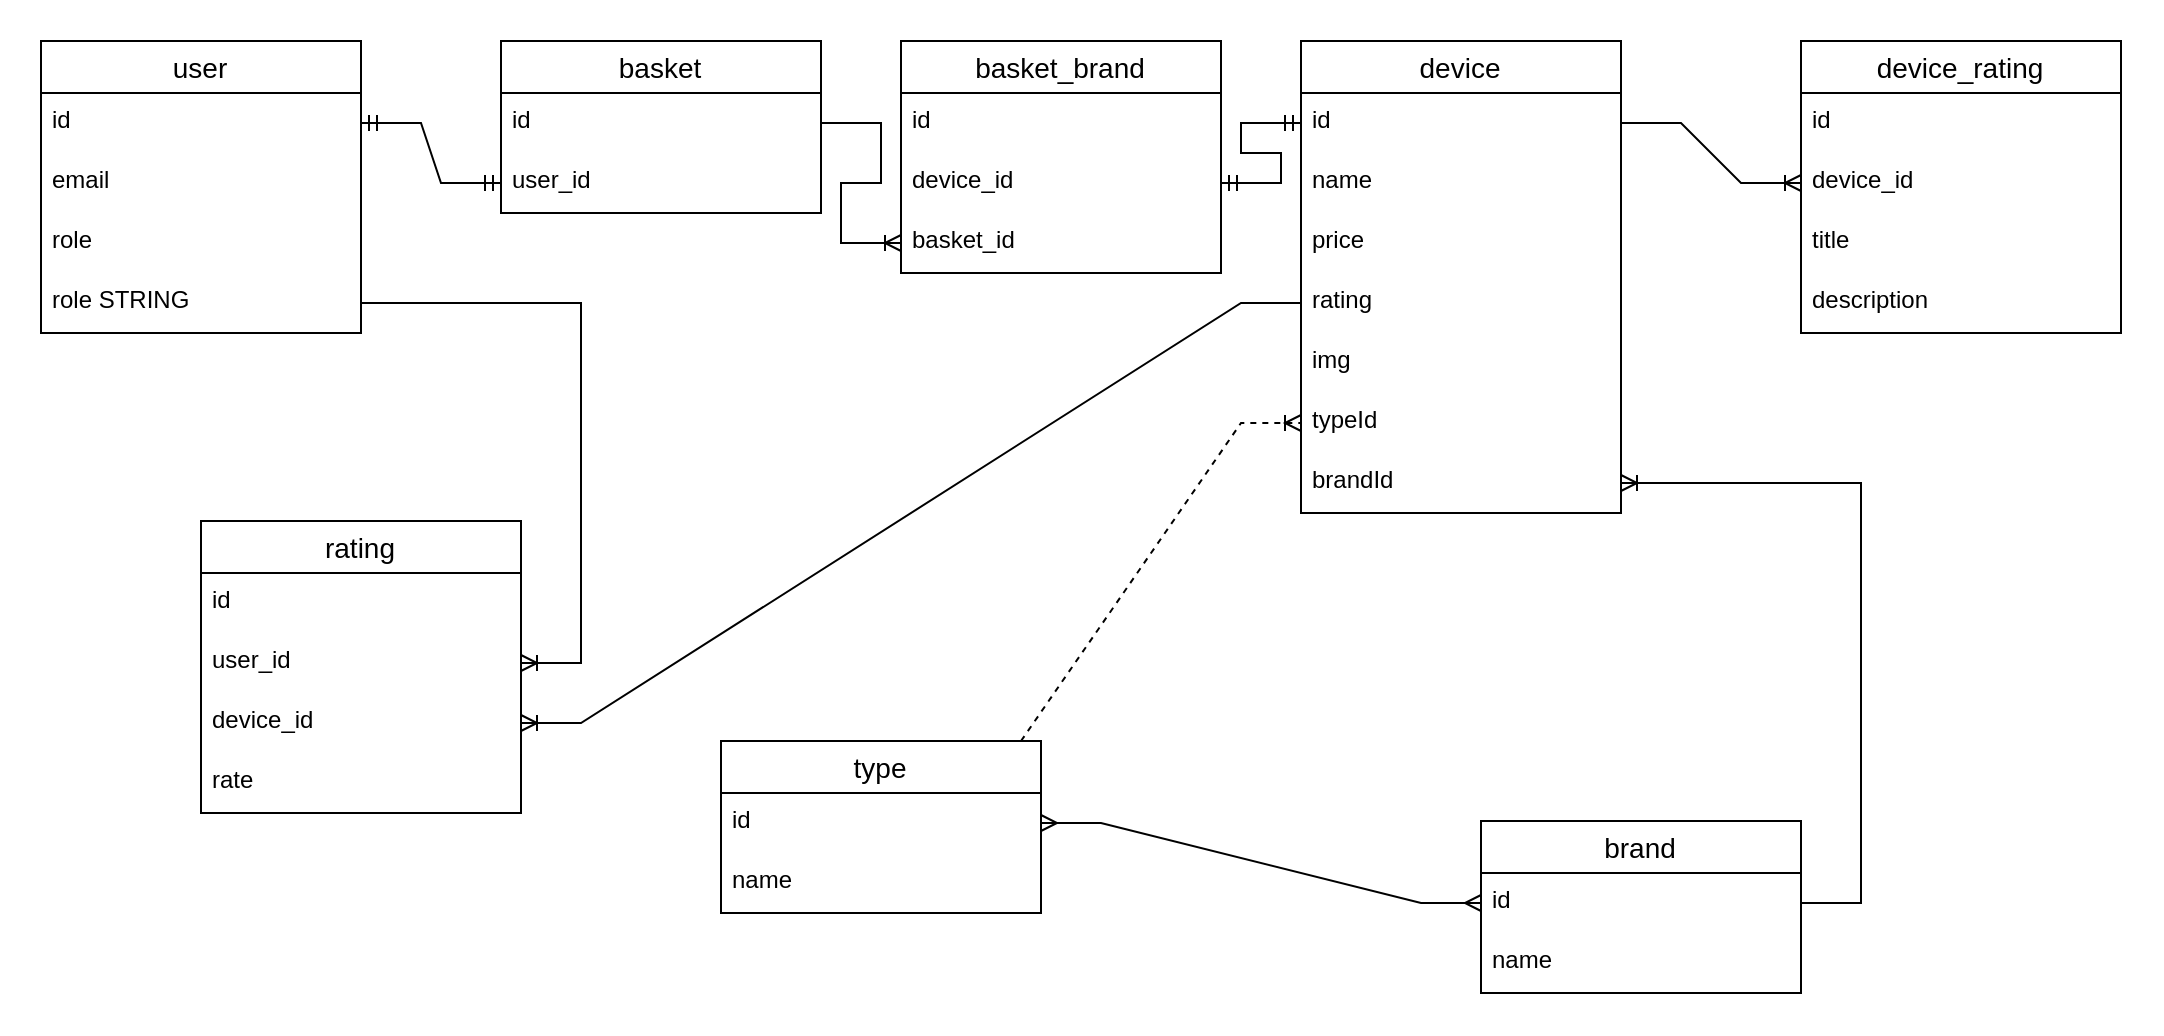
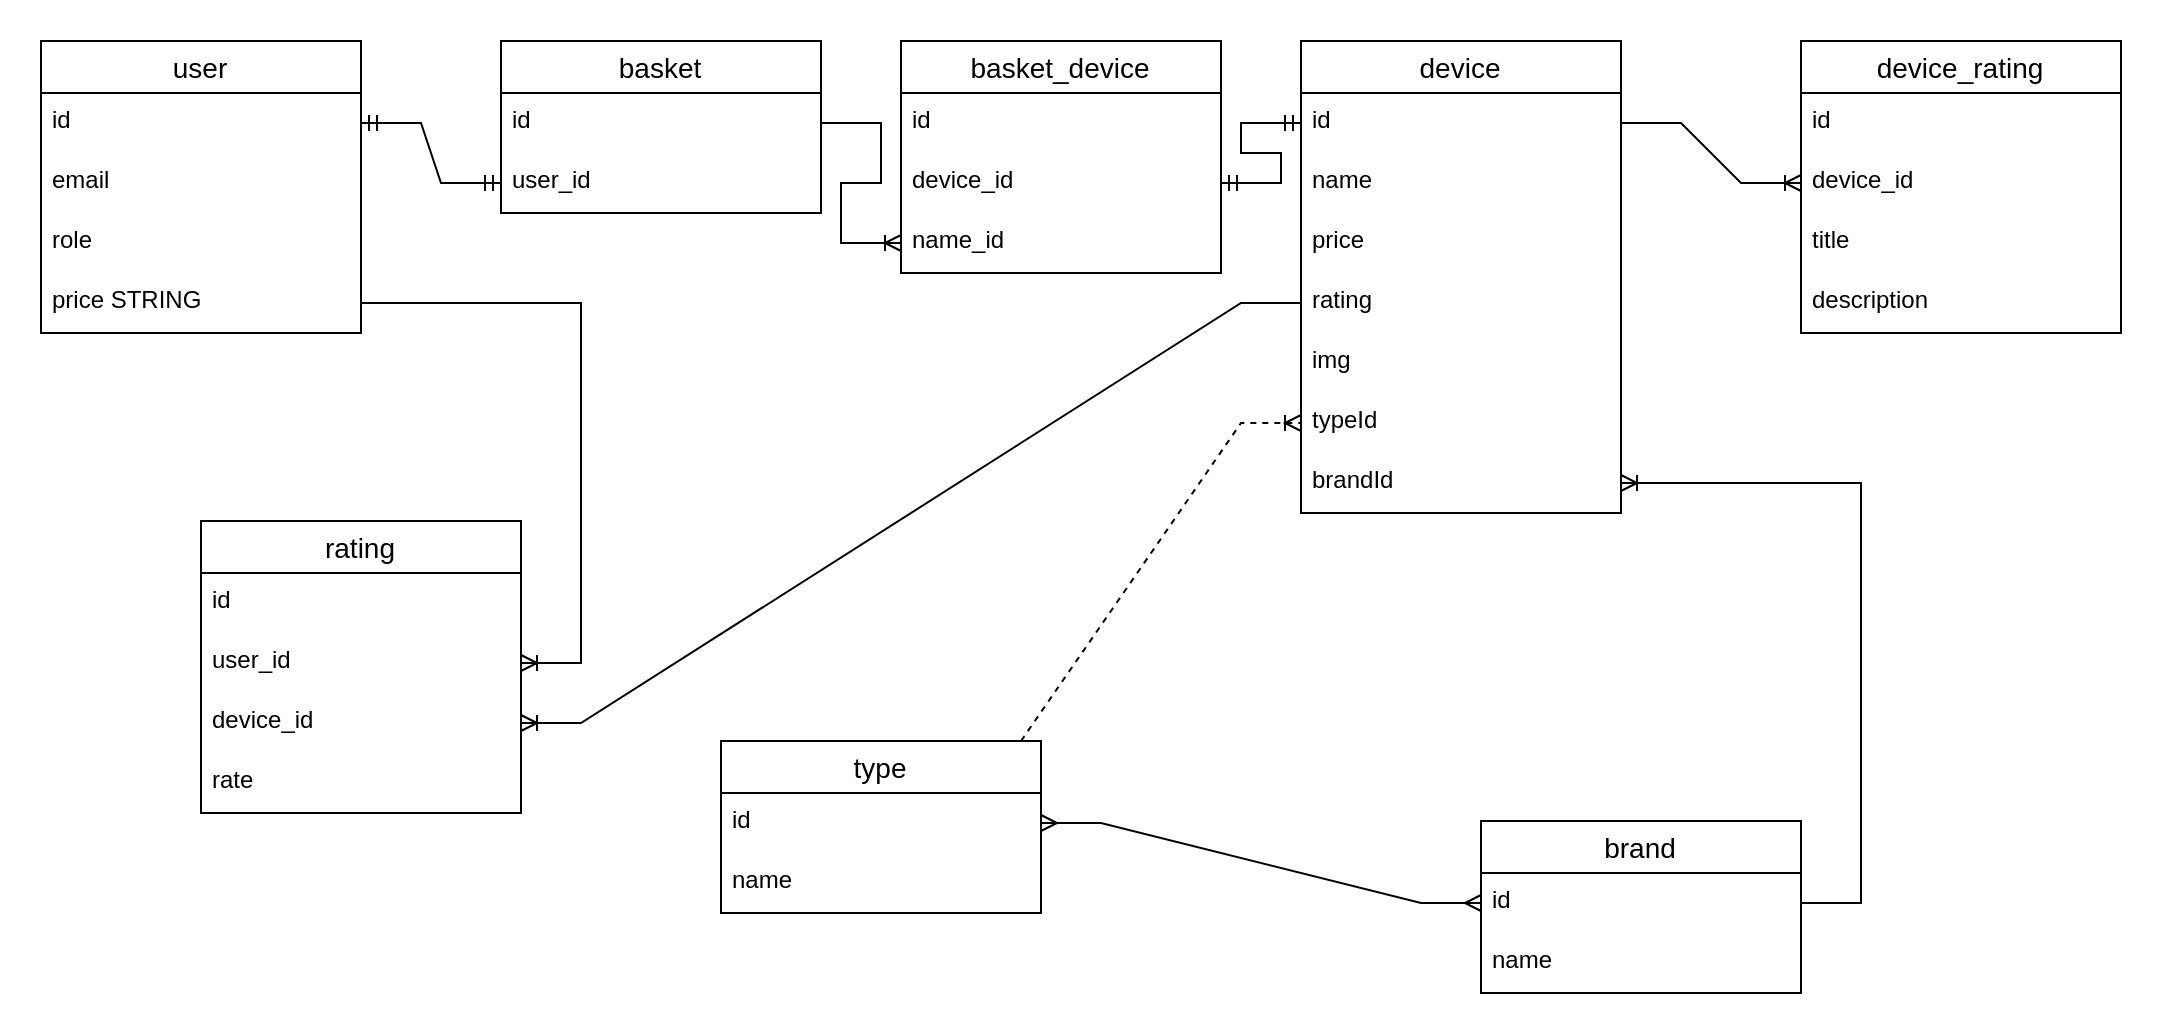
(1060, 69) -> (1060, 69)
(970, 241) -> (957, 241)
(121, 301) -> (127, 301)
